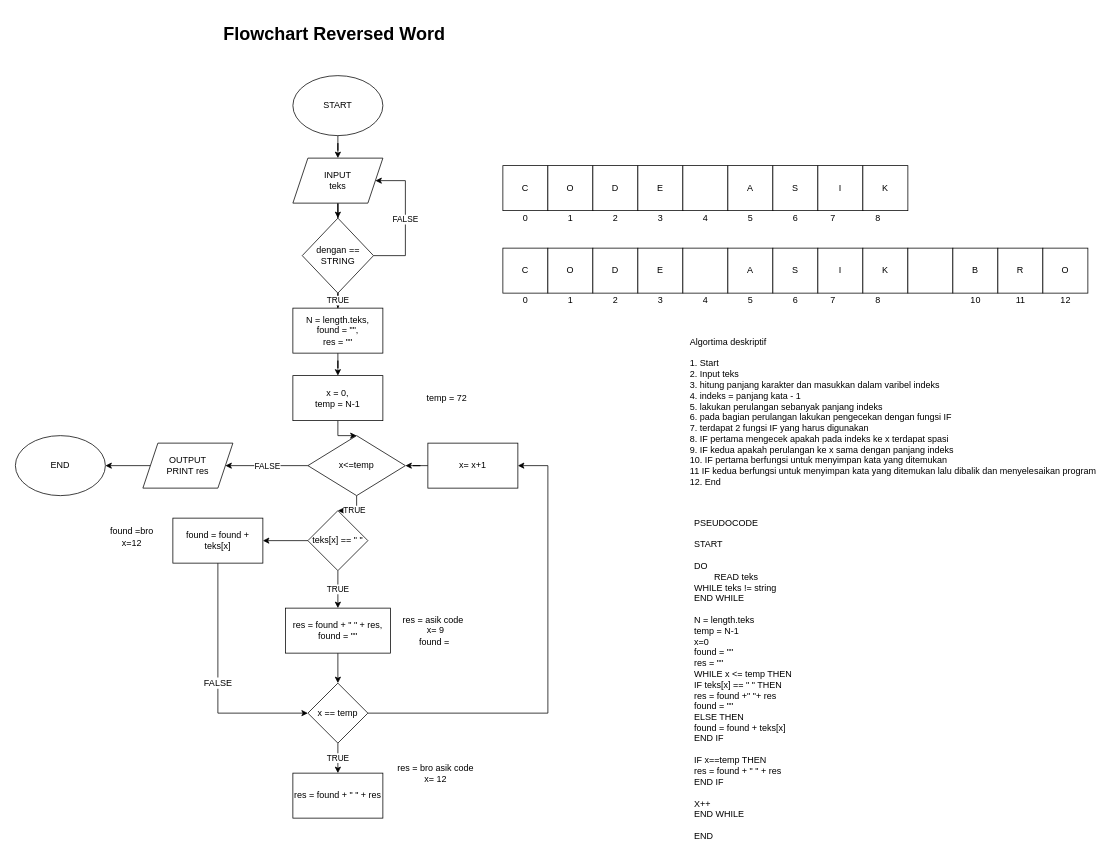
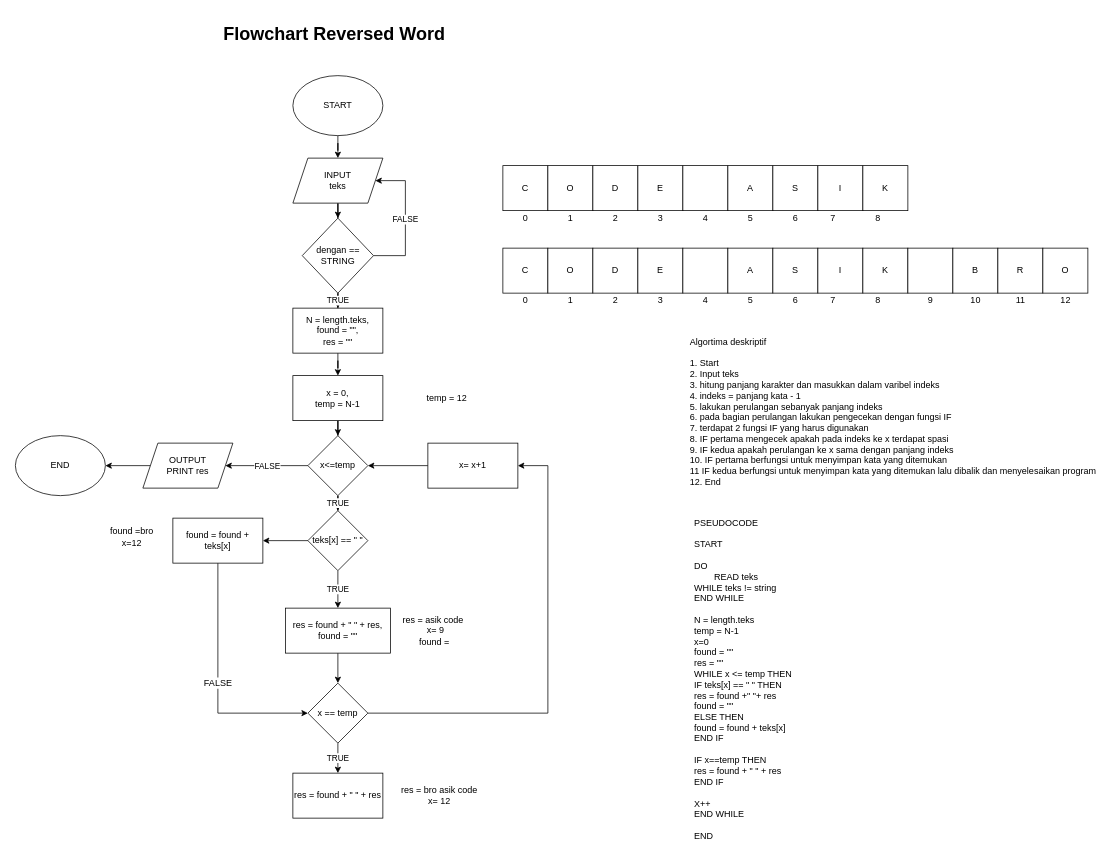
none -> (930, 300)
(447, 398) -> (447, 398)
(357, 465) -> (338, 465)
(435, 773) -> (439, 795)
